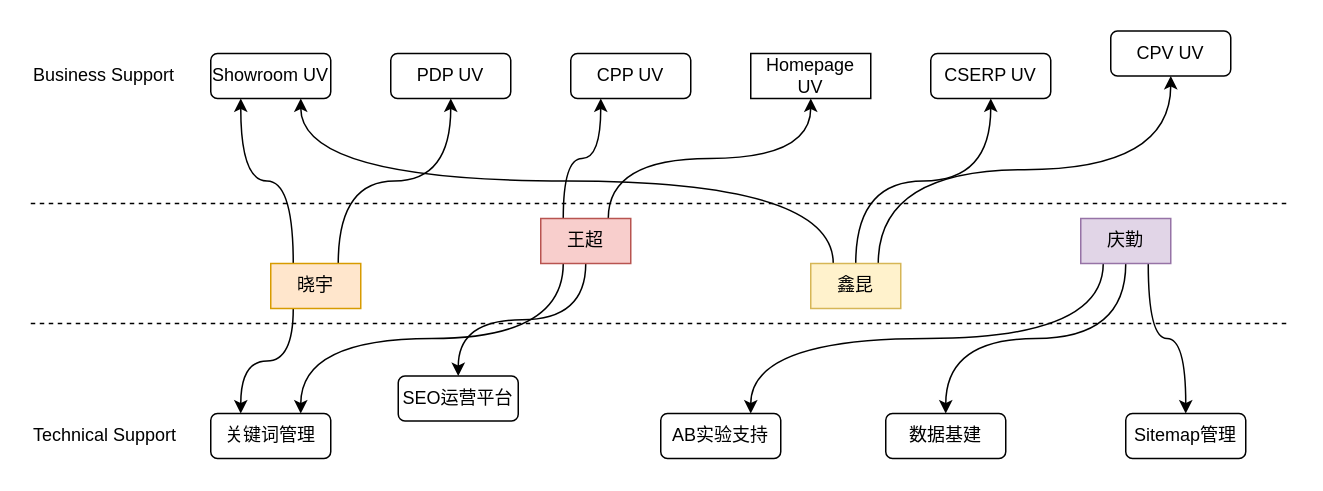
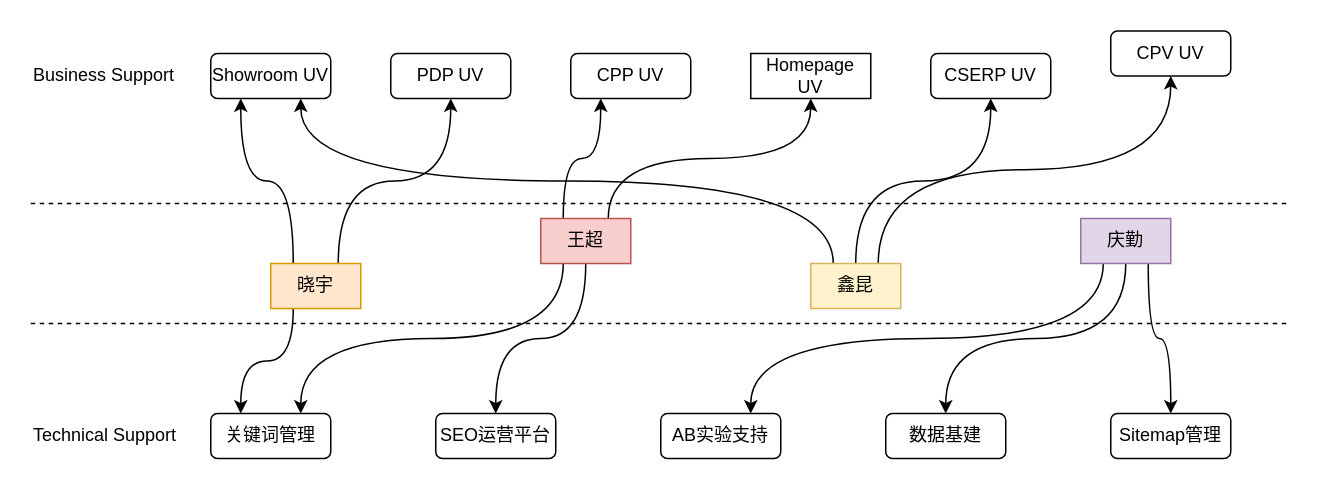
(458, 398) -> (496, 436)
(1186, 436) -> (1171, 436)
